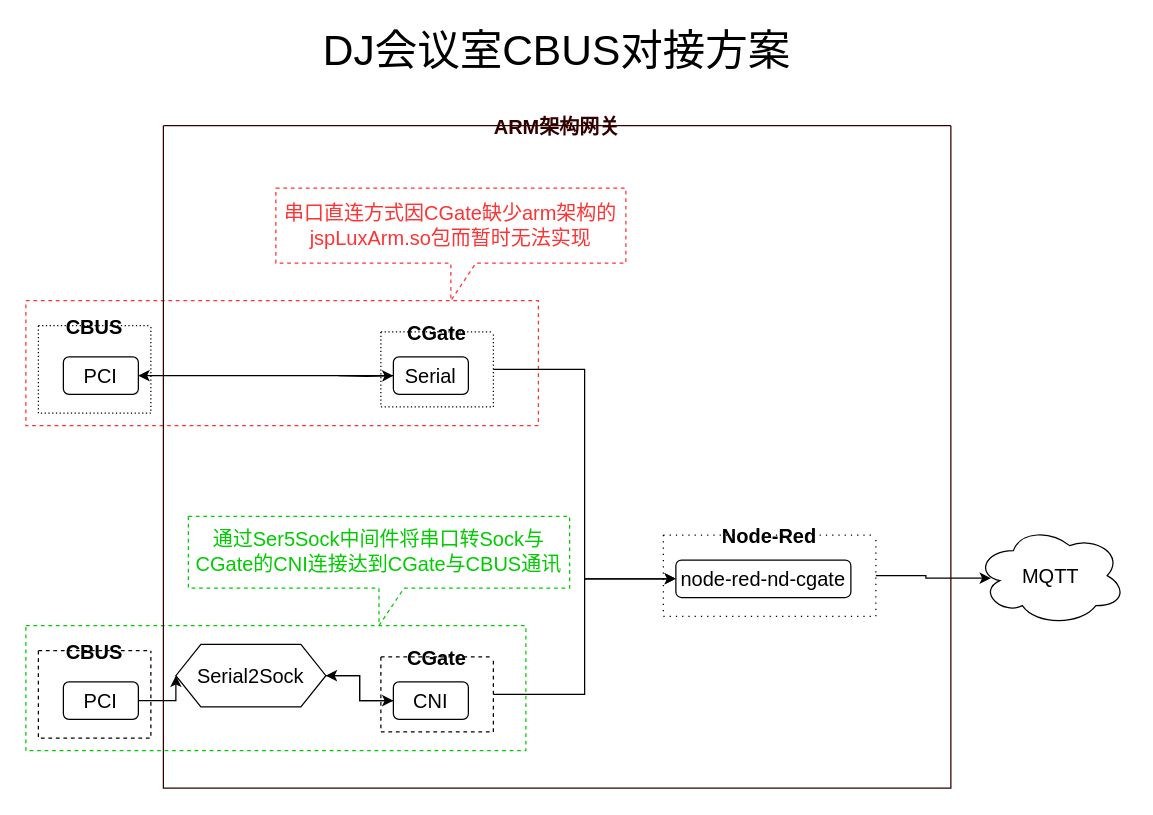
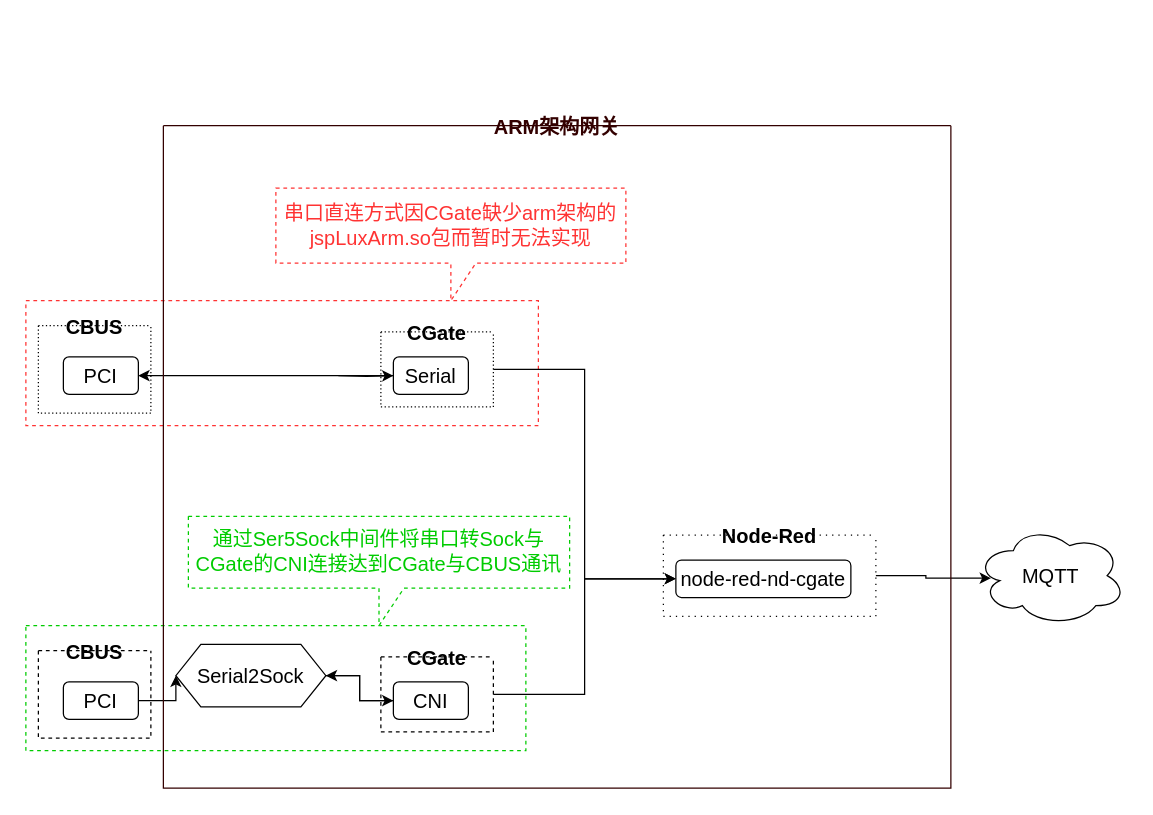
(557, 51) -> none
